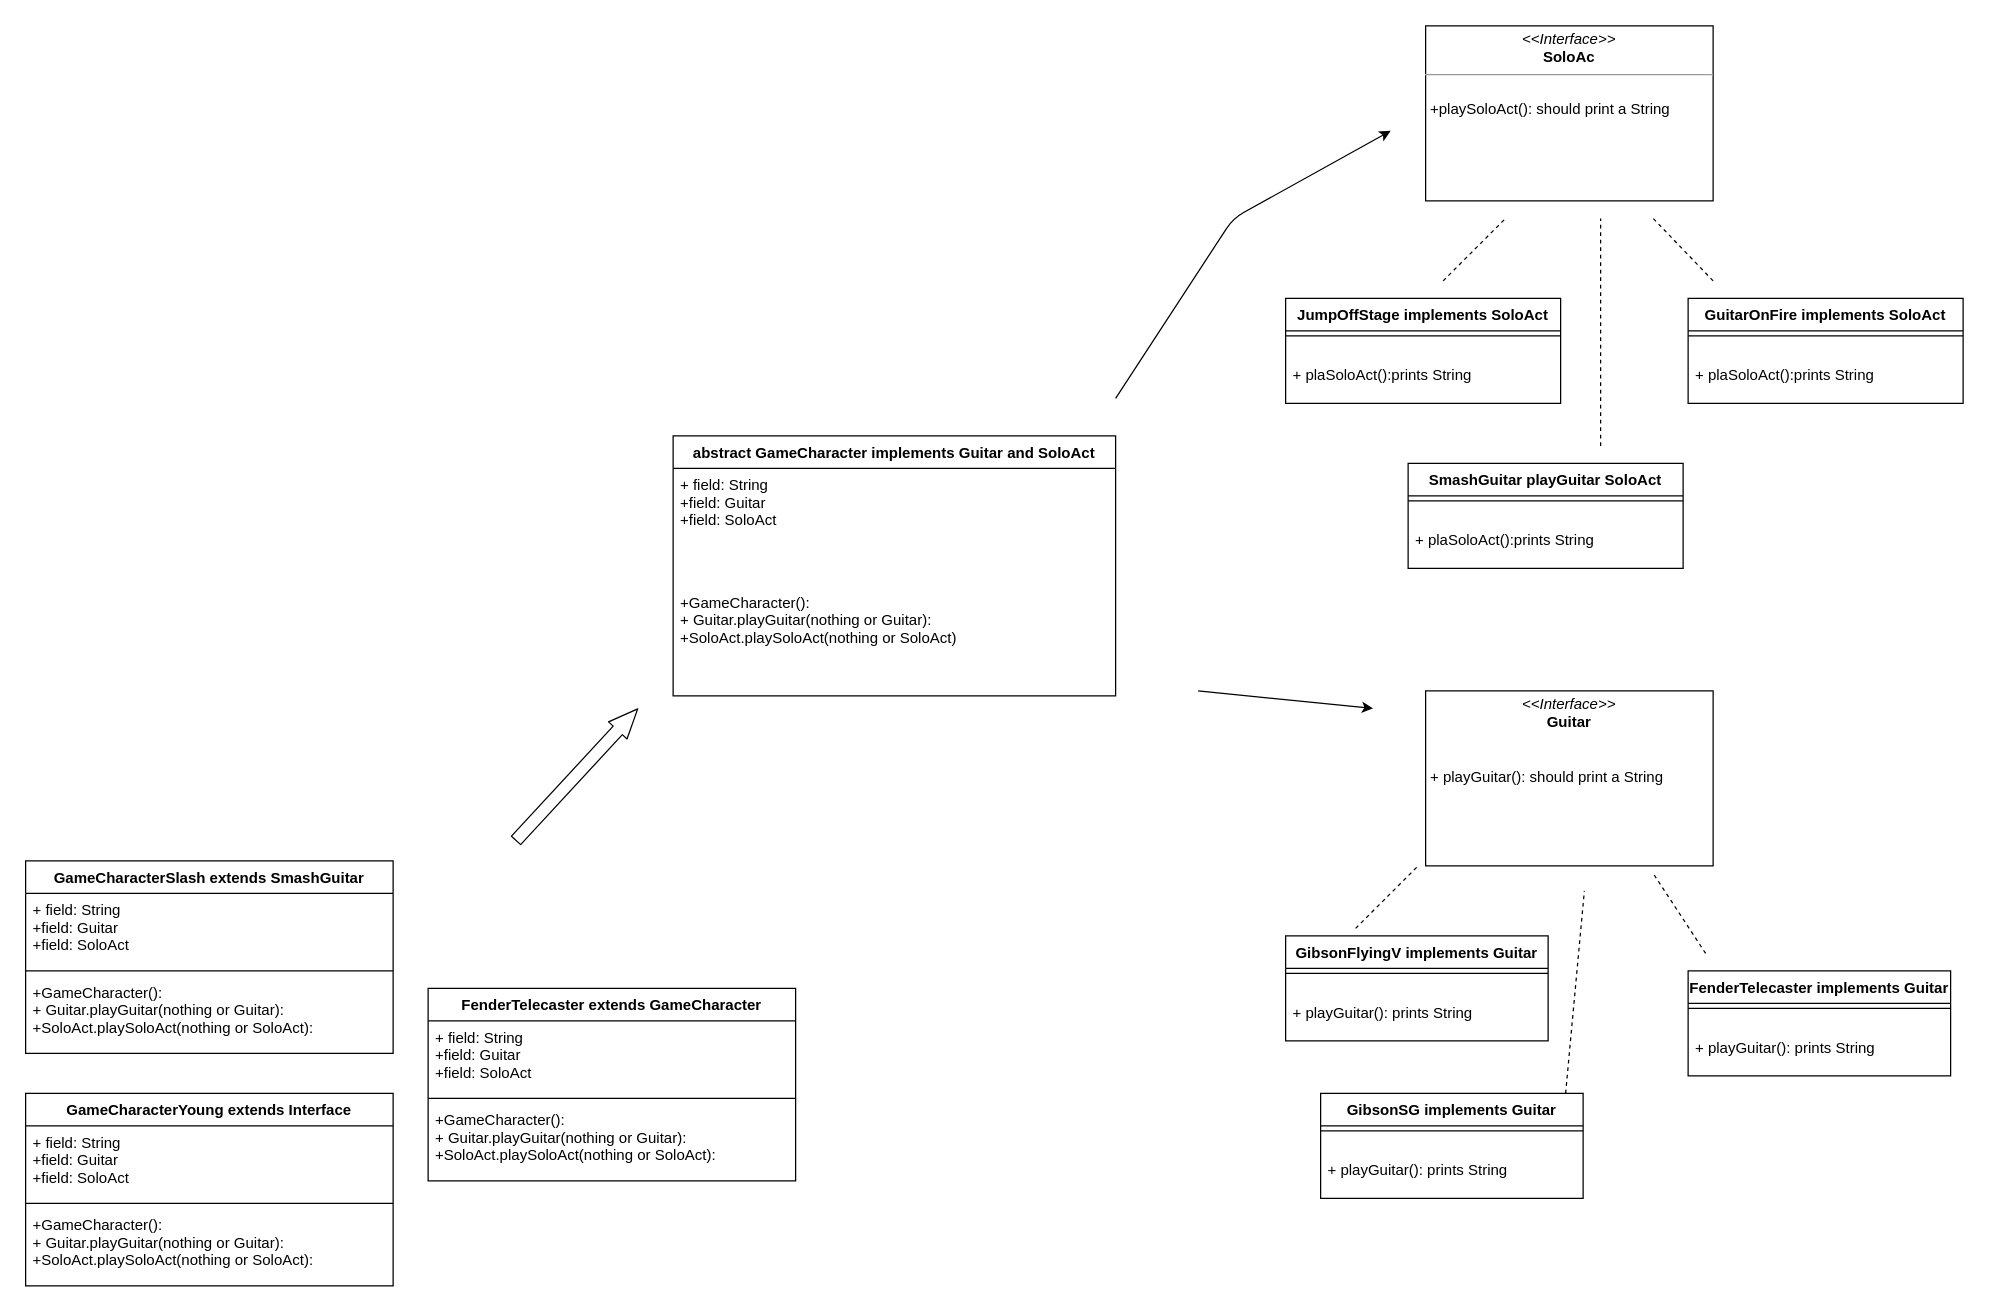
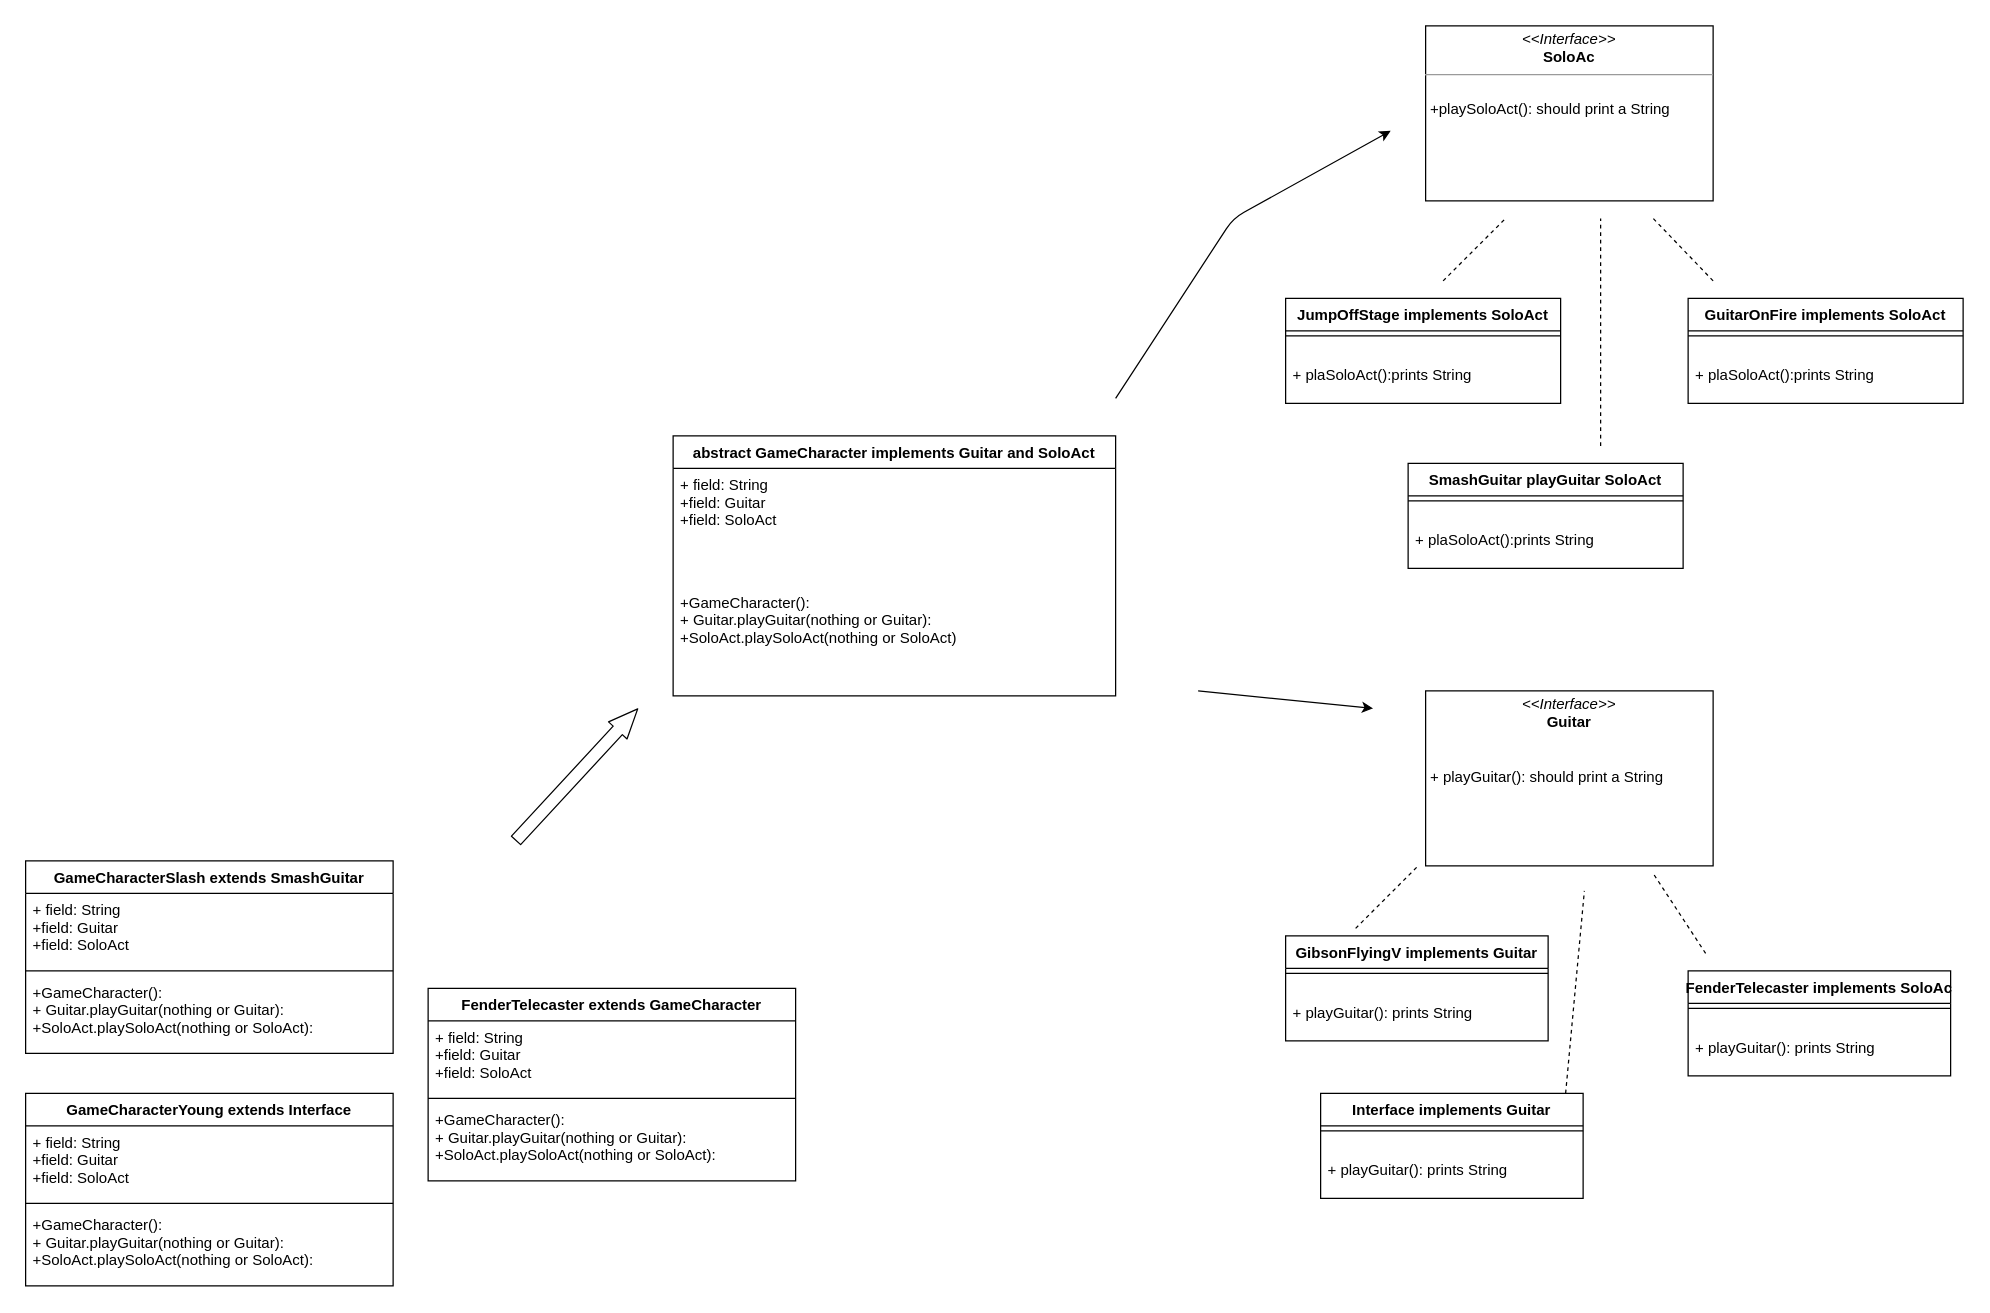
(1819, 988) -> (1819, 988)
(1451, 1110) -> (1451, 1110)
